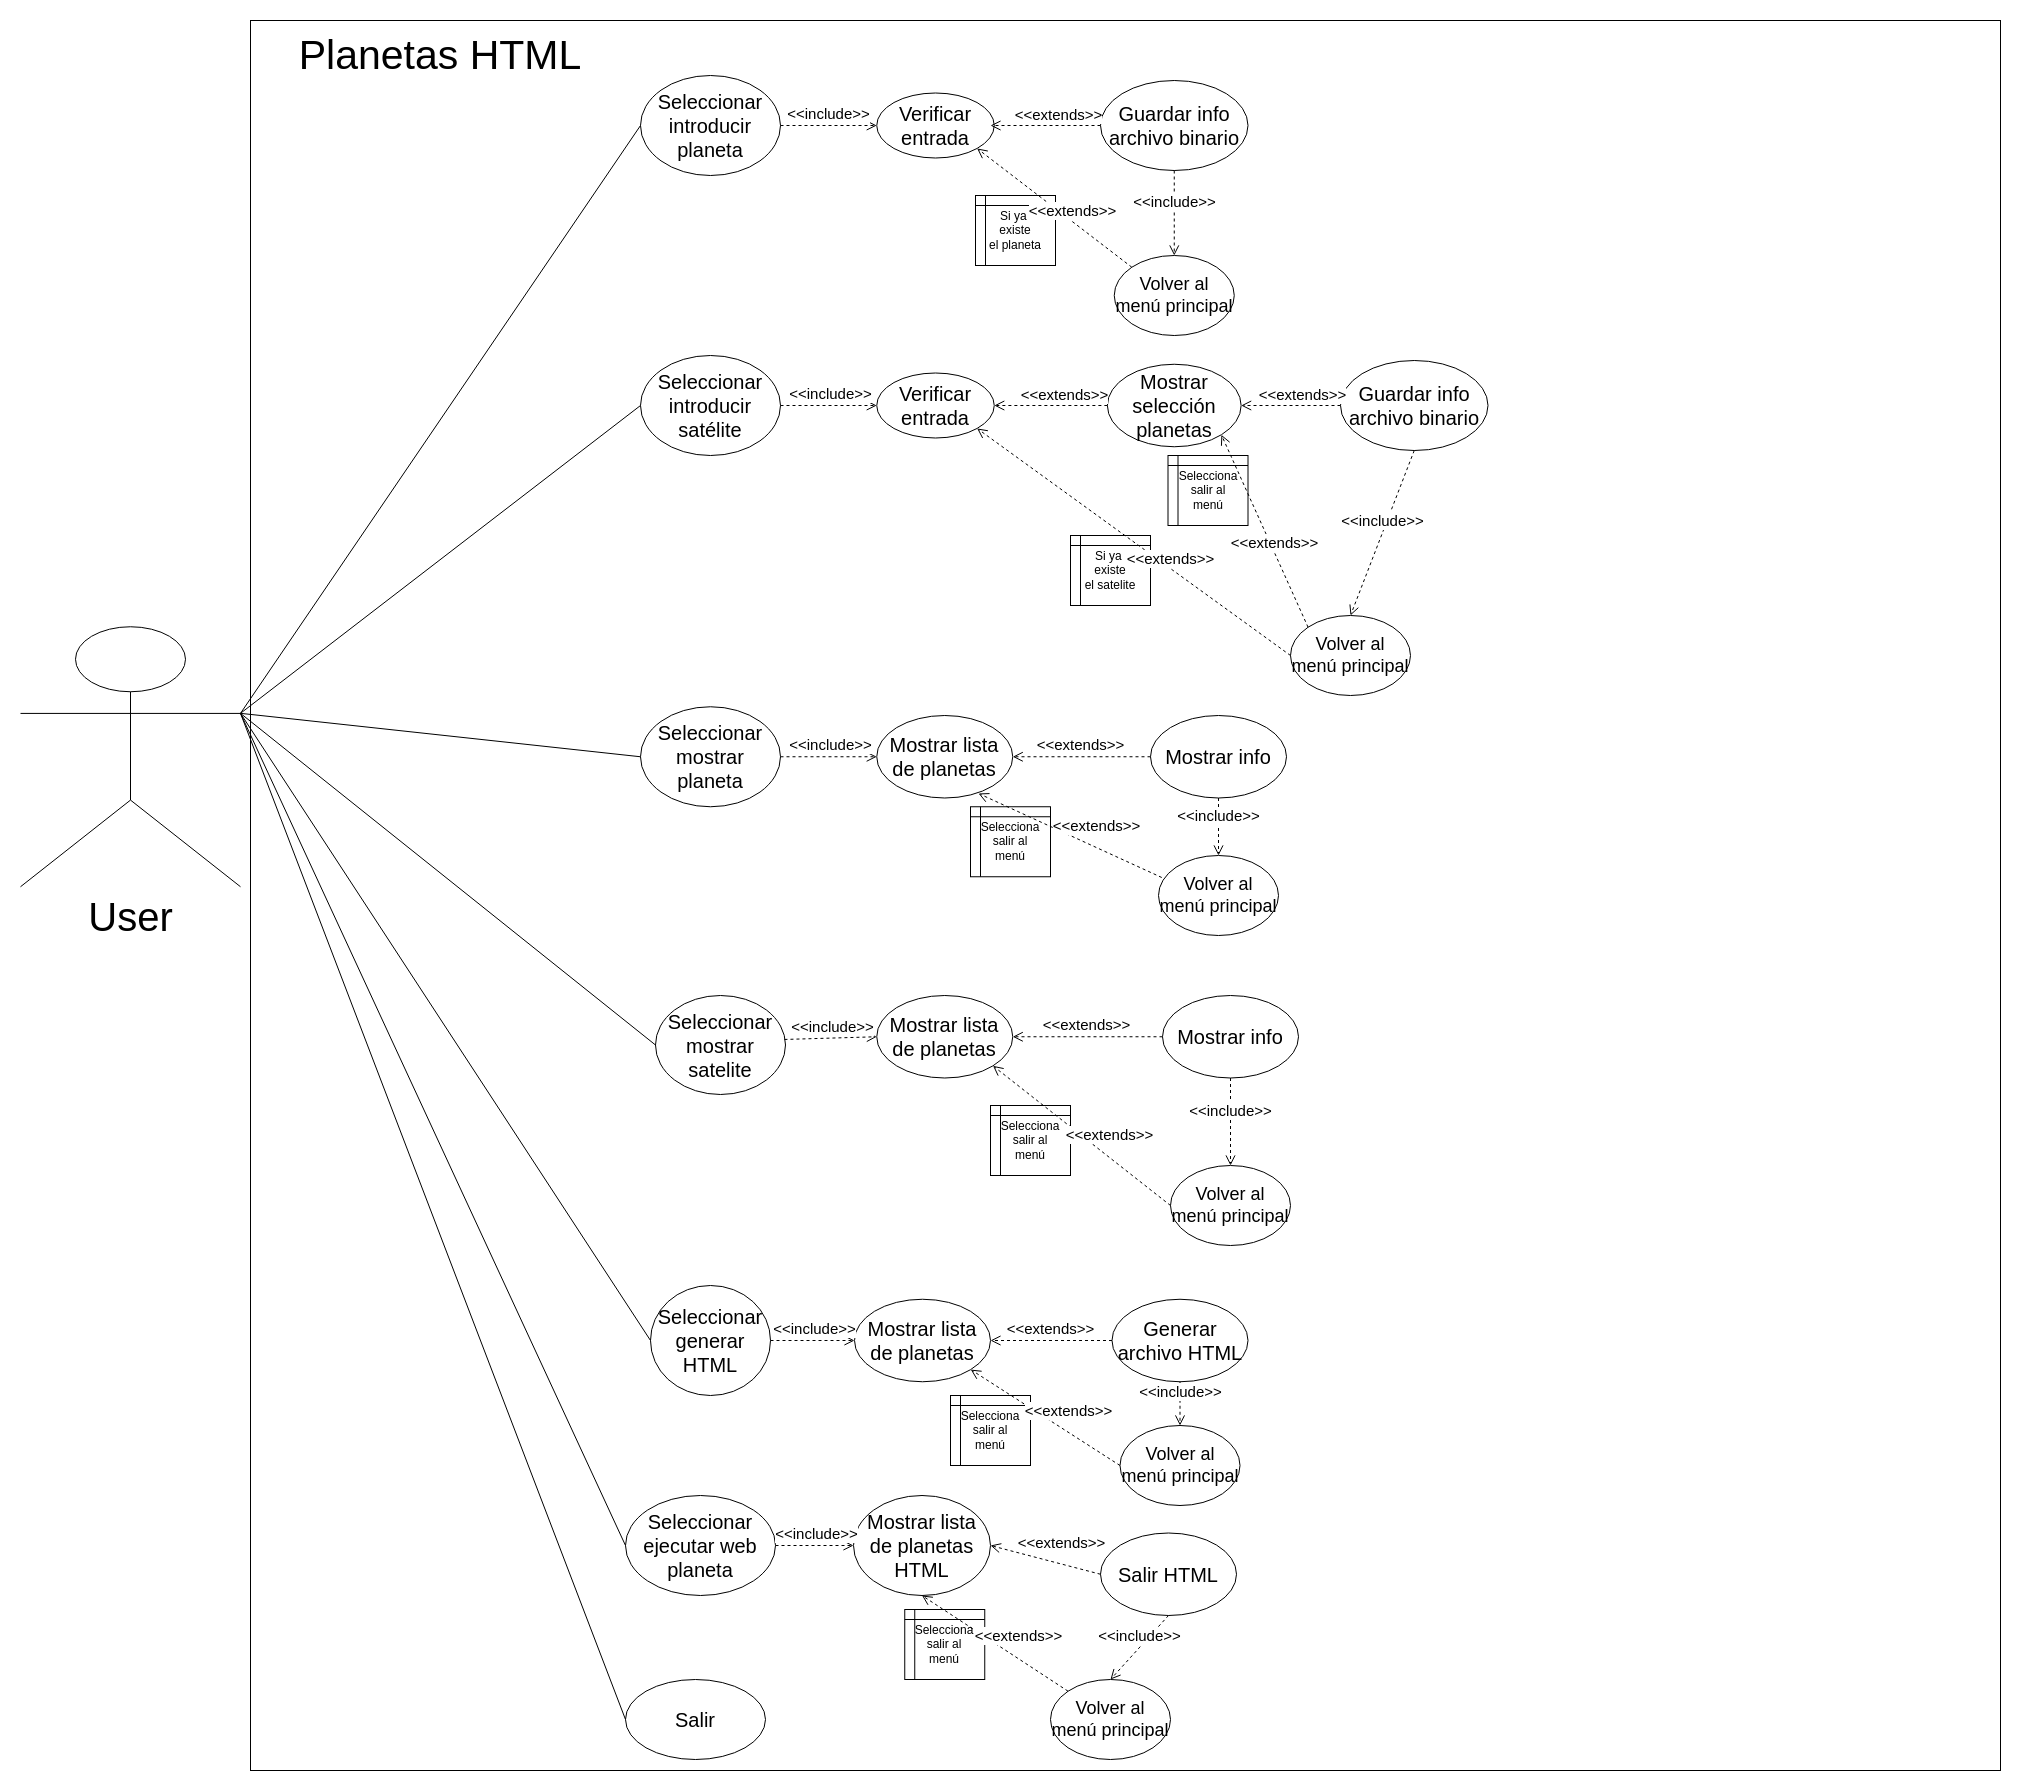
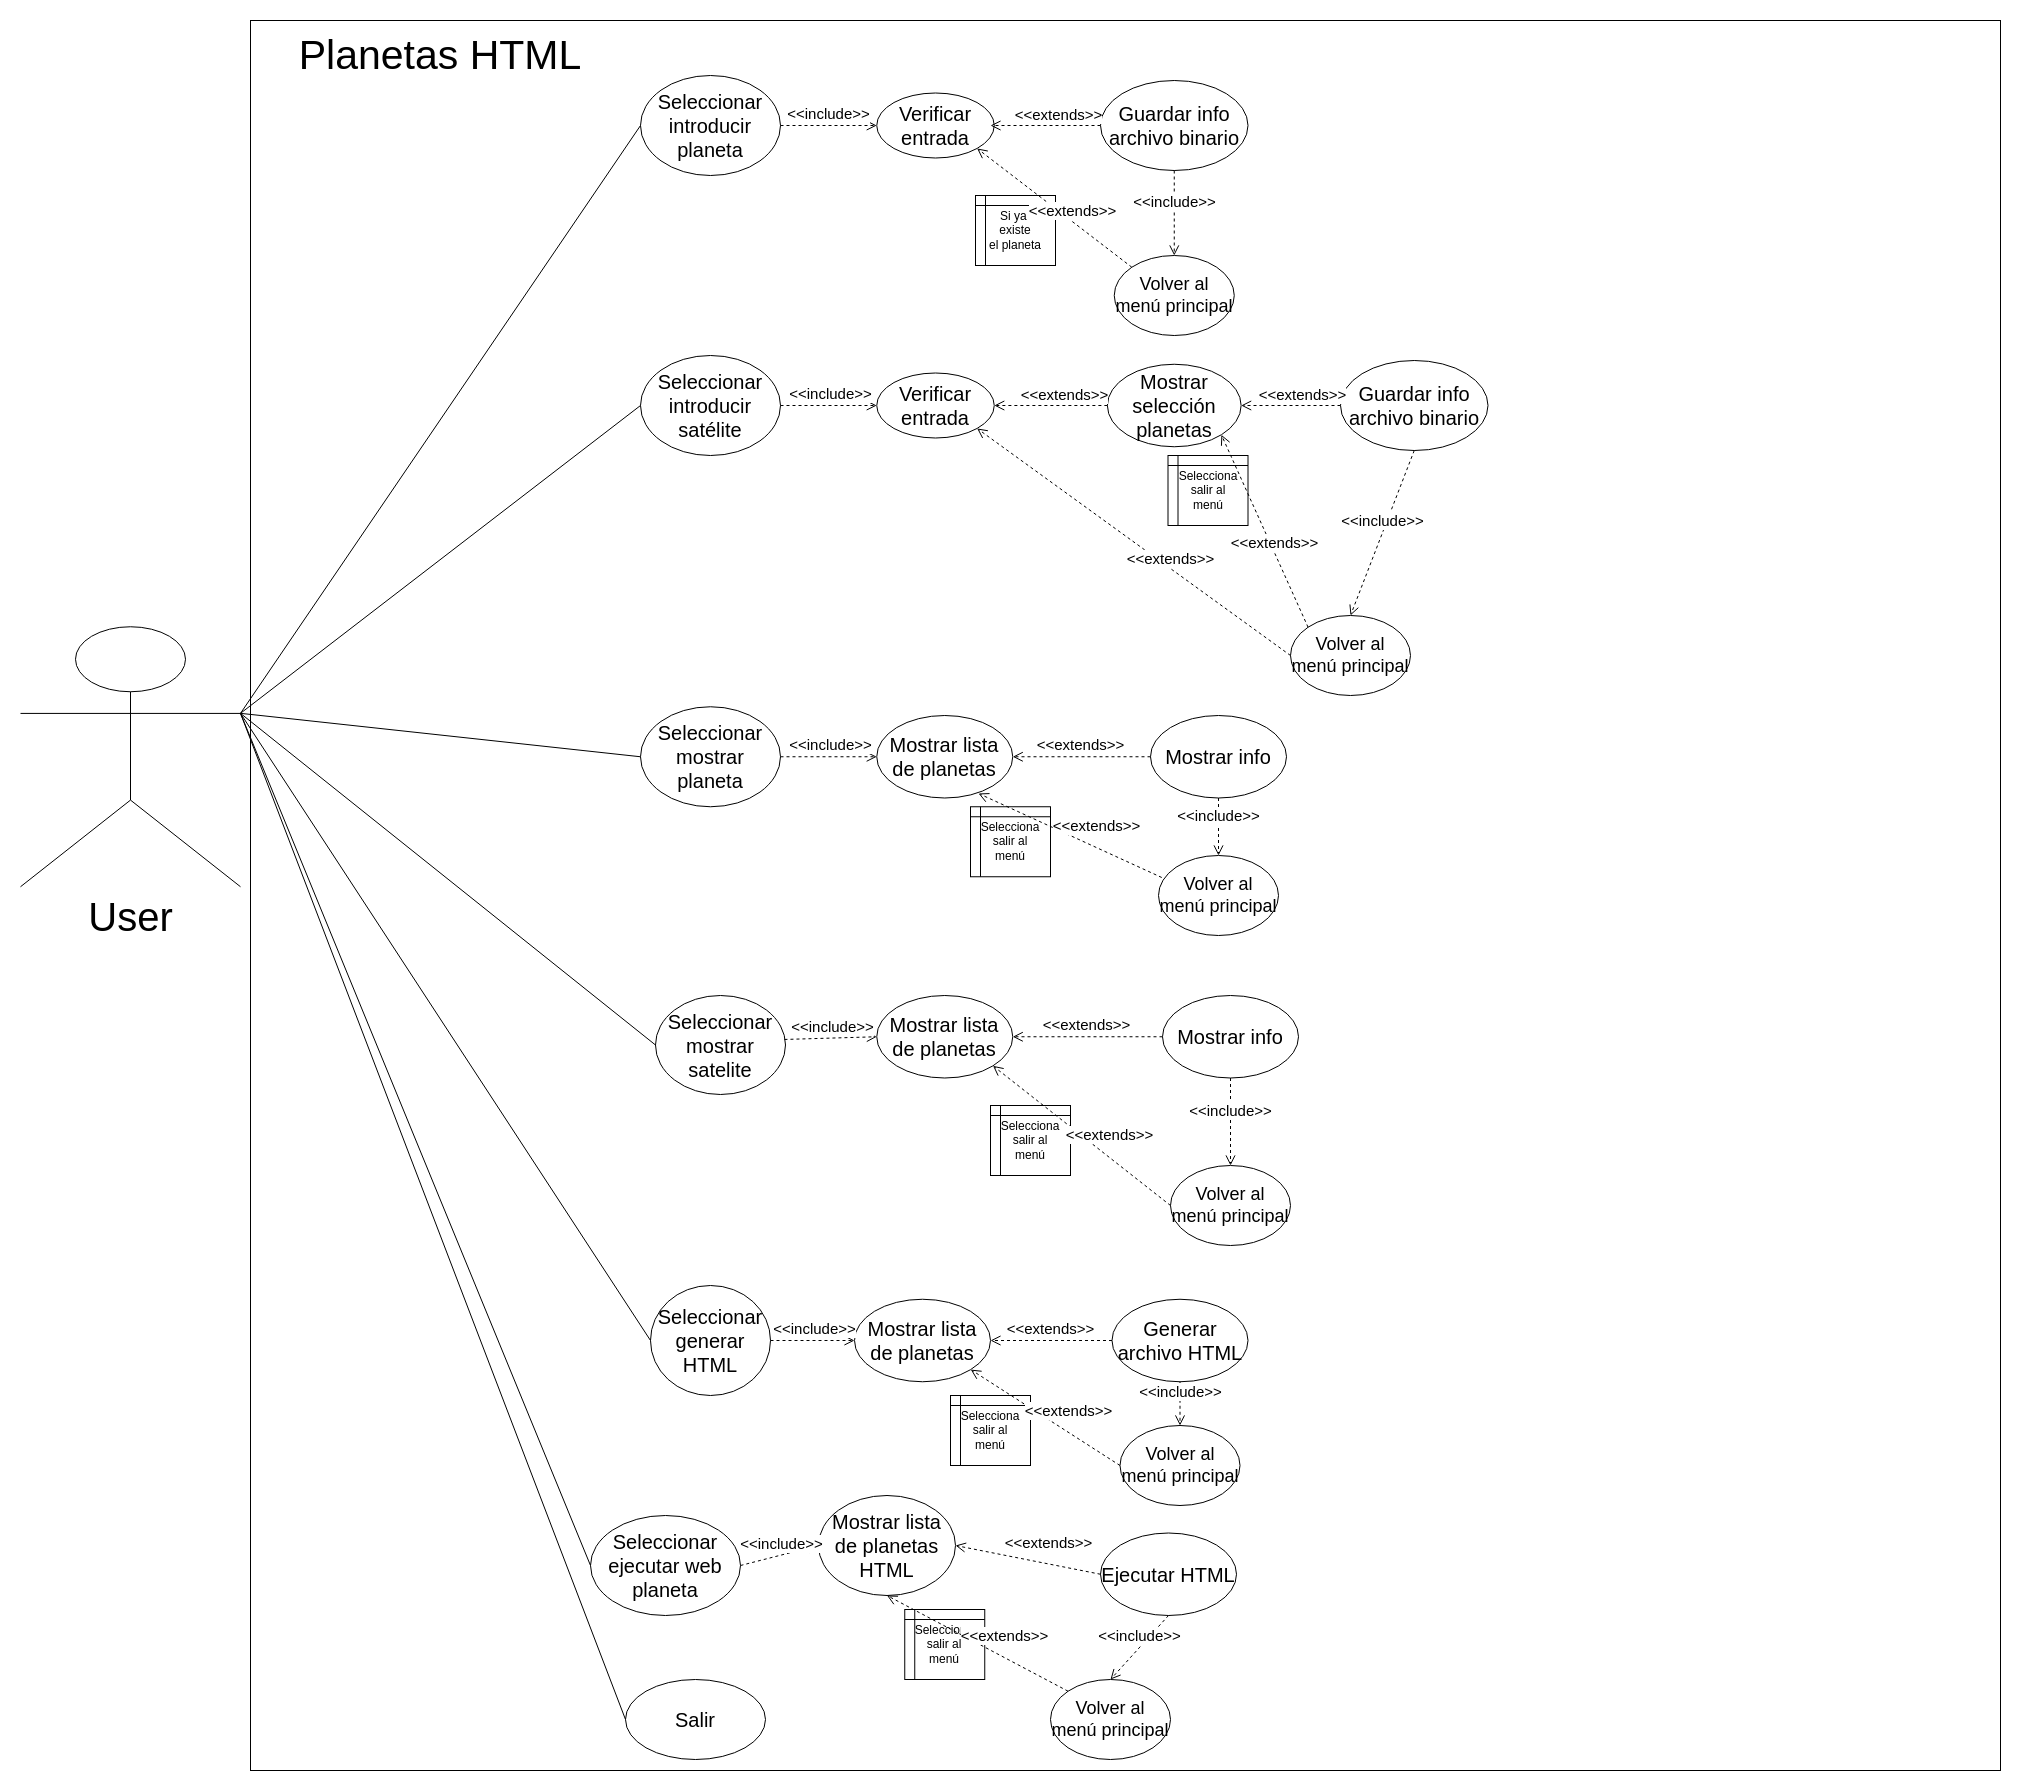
(1111, 571) -> none
(701, 1546) -> (666, 1566)
(922, 1546) -> (887, 1546)
(1169, 1575) -> (1169, 1575)
